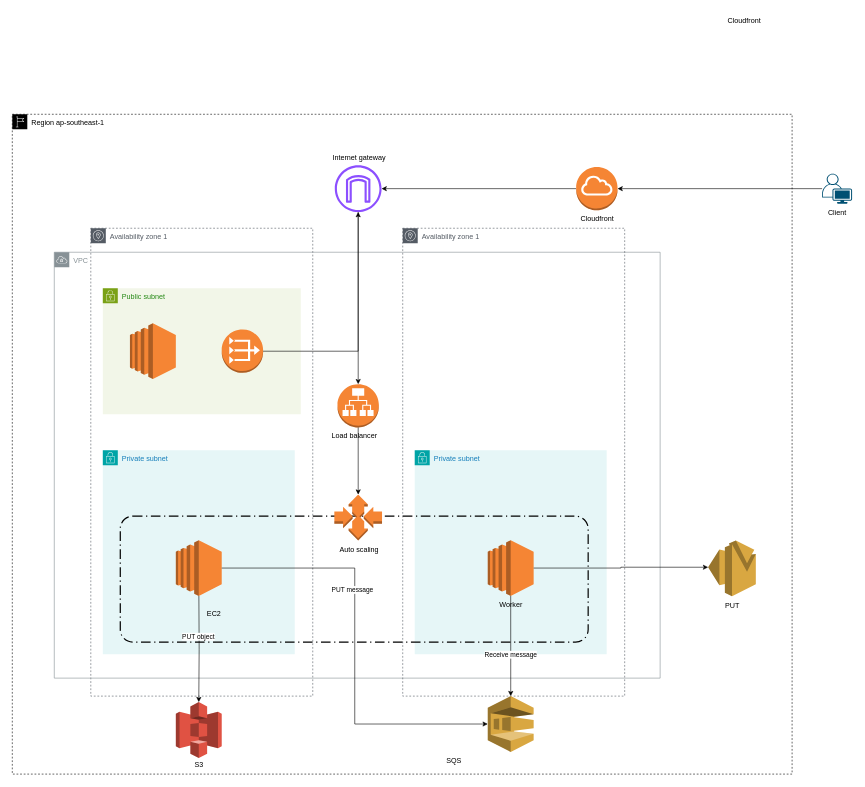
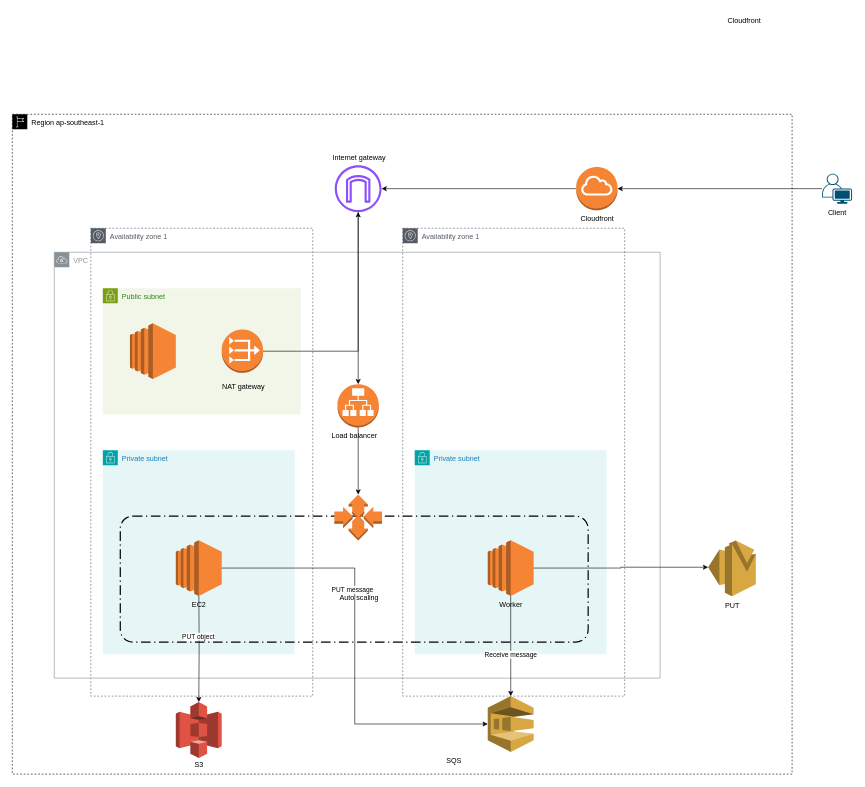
none -> (243, 387)
(359, 550) -> (359, 598)
(214, 614) -> (199, 605)
